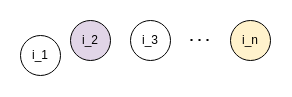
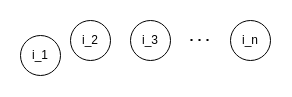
(91, 41) -> (91, 41)
(251, 41) -> (251, 41)
